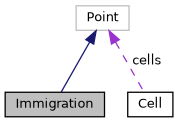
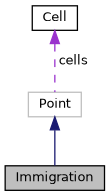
(130, 67) -> (55, 68)
